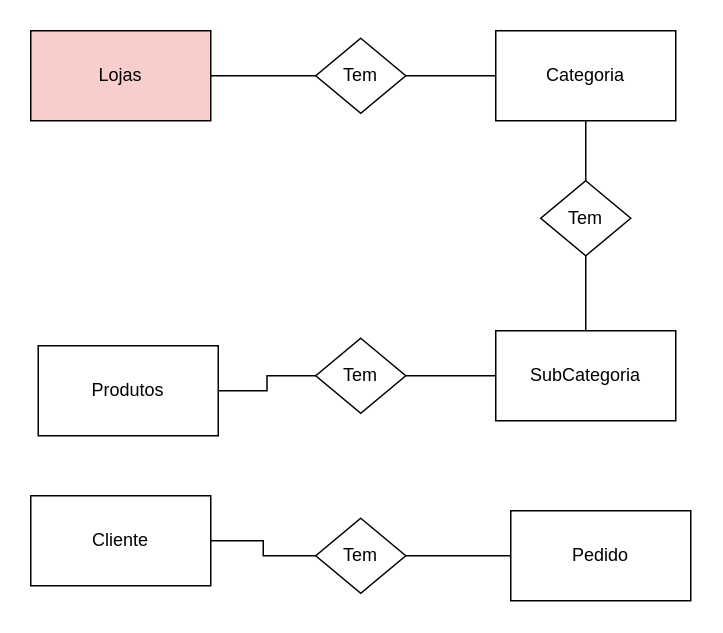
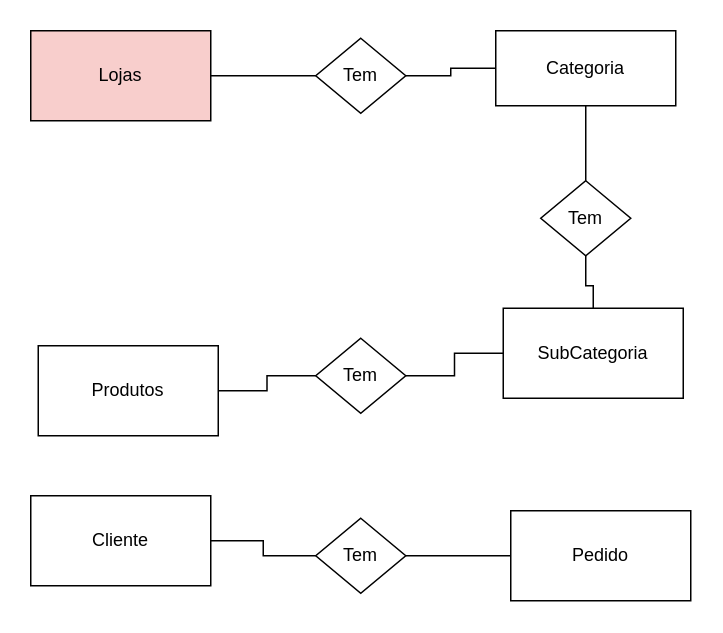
(586, 76) -> (586, 68)
(586, 376) -> (593, 353)
